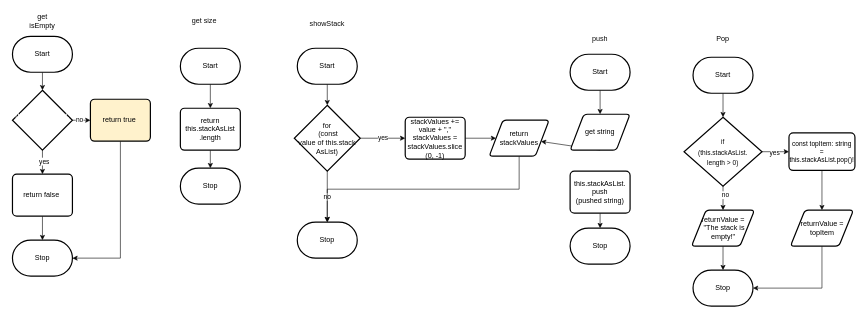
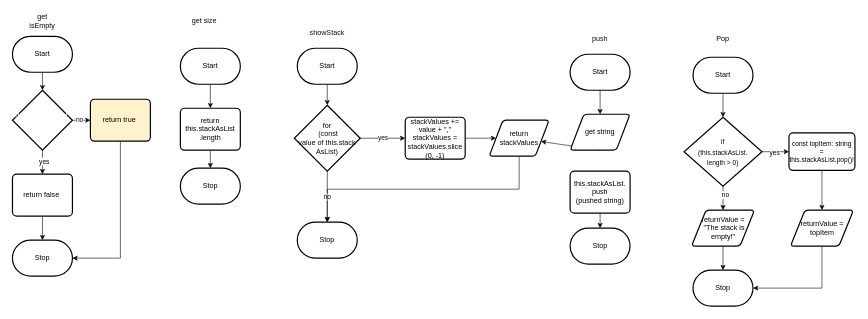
(327, 24) -> (327, 33)
